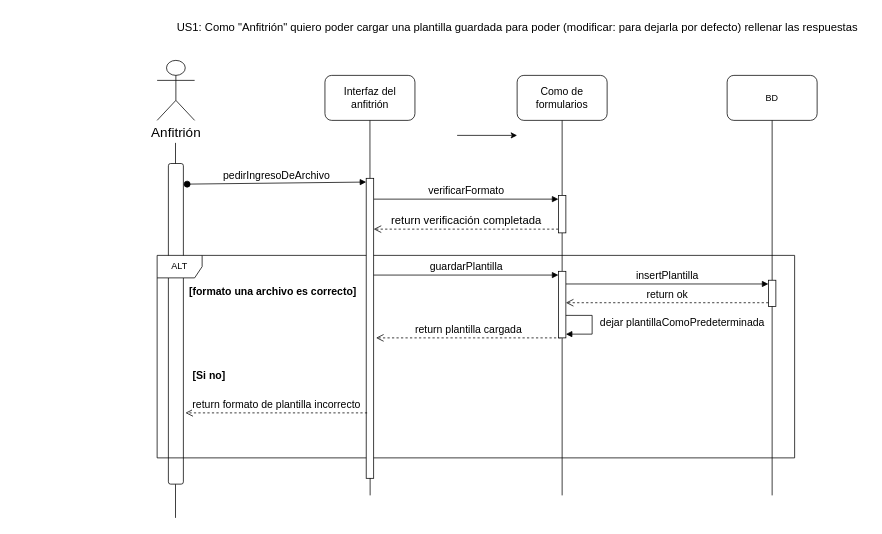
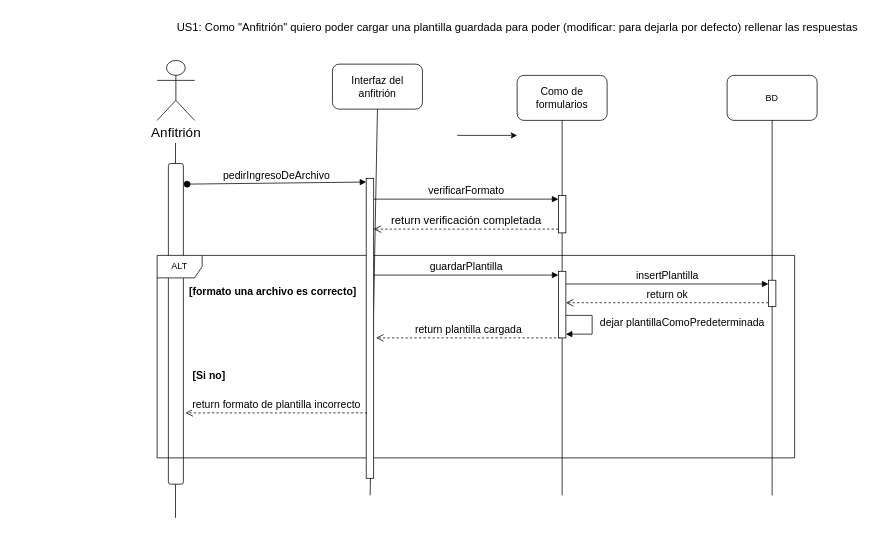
(370, 98) -> (377, 87)
